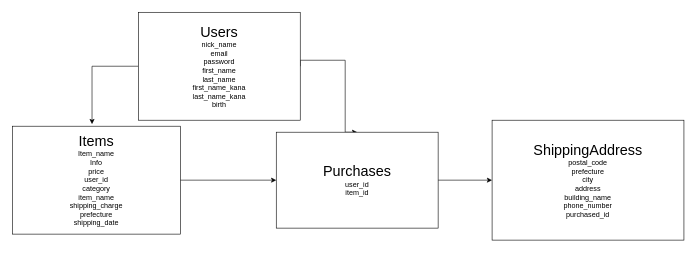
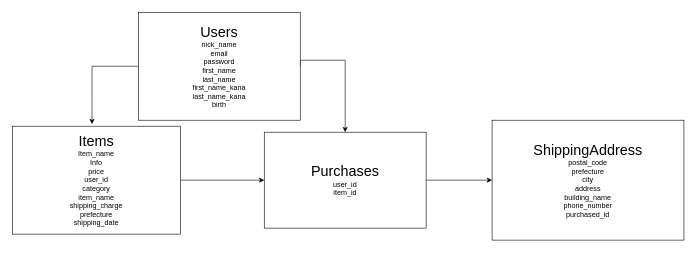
(357, 180) -> (345, 180)
